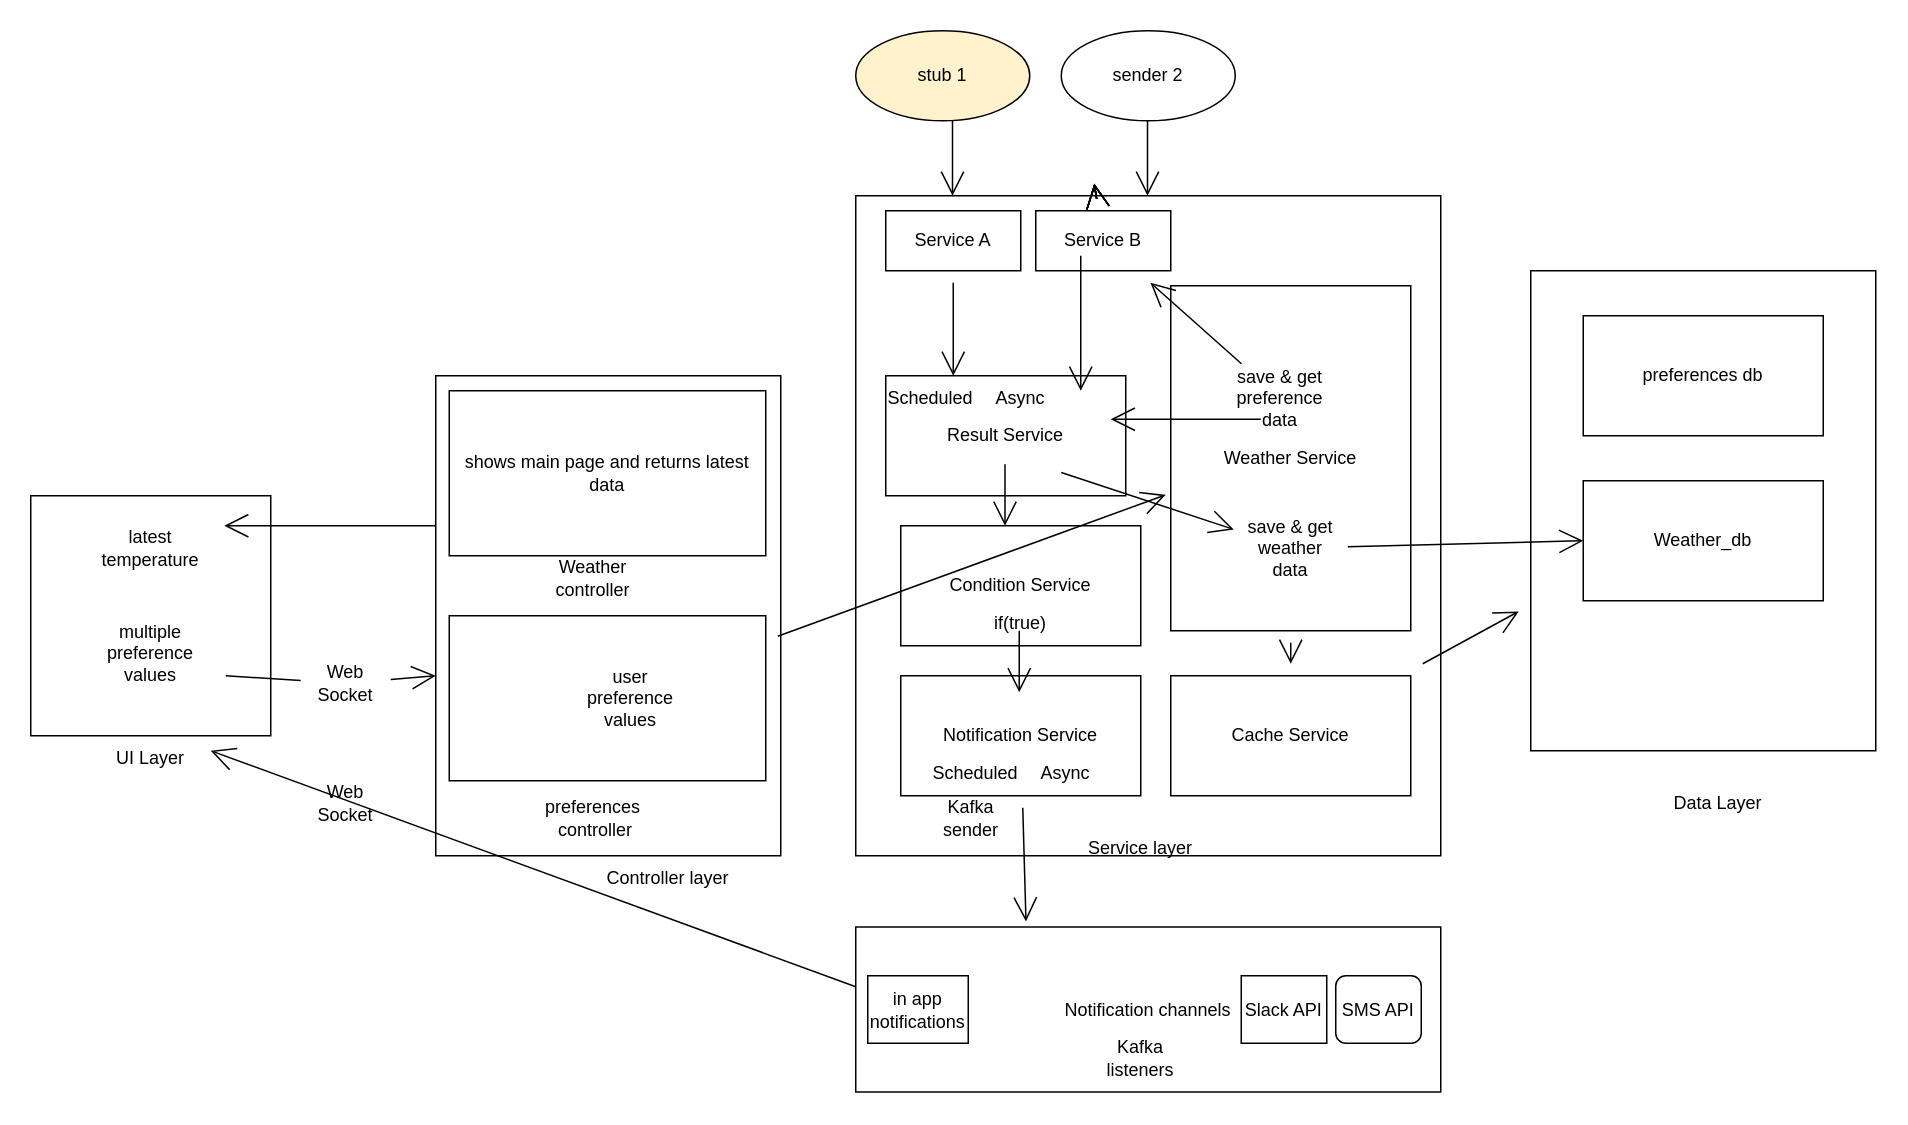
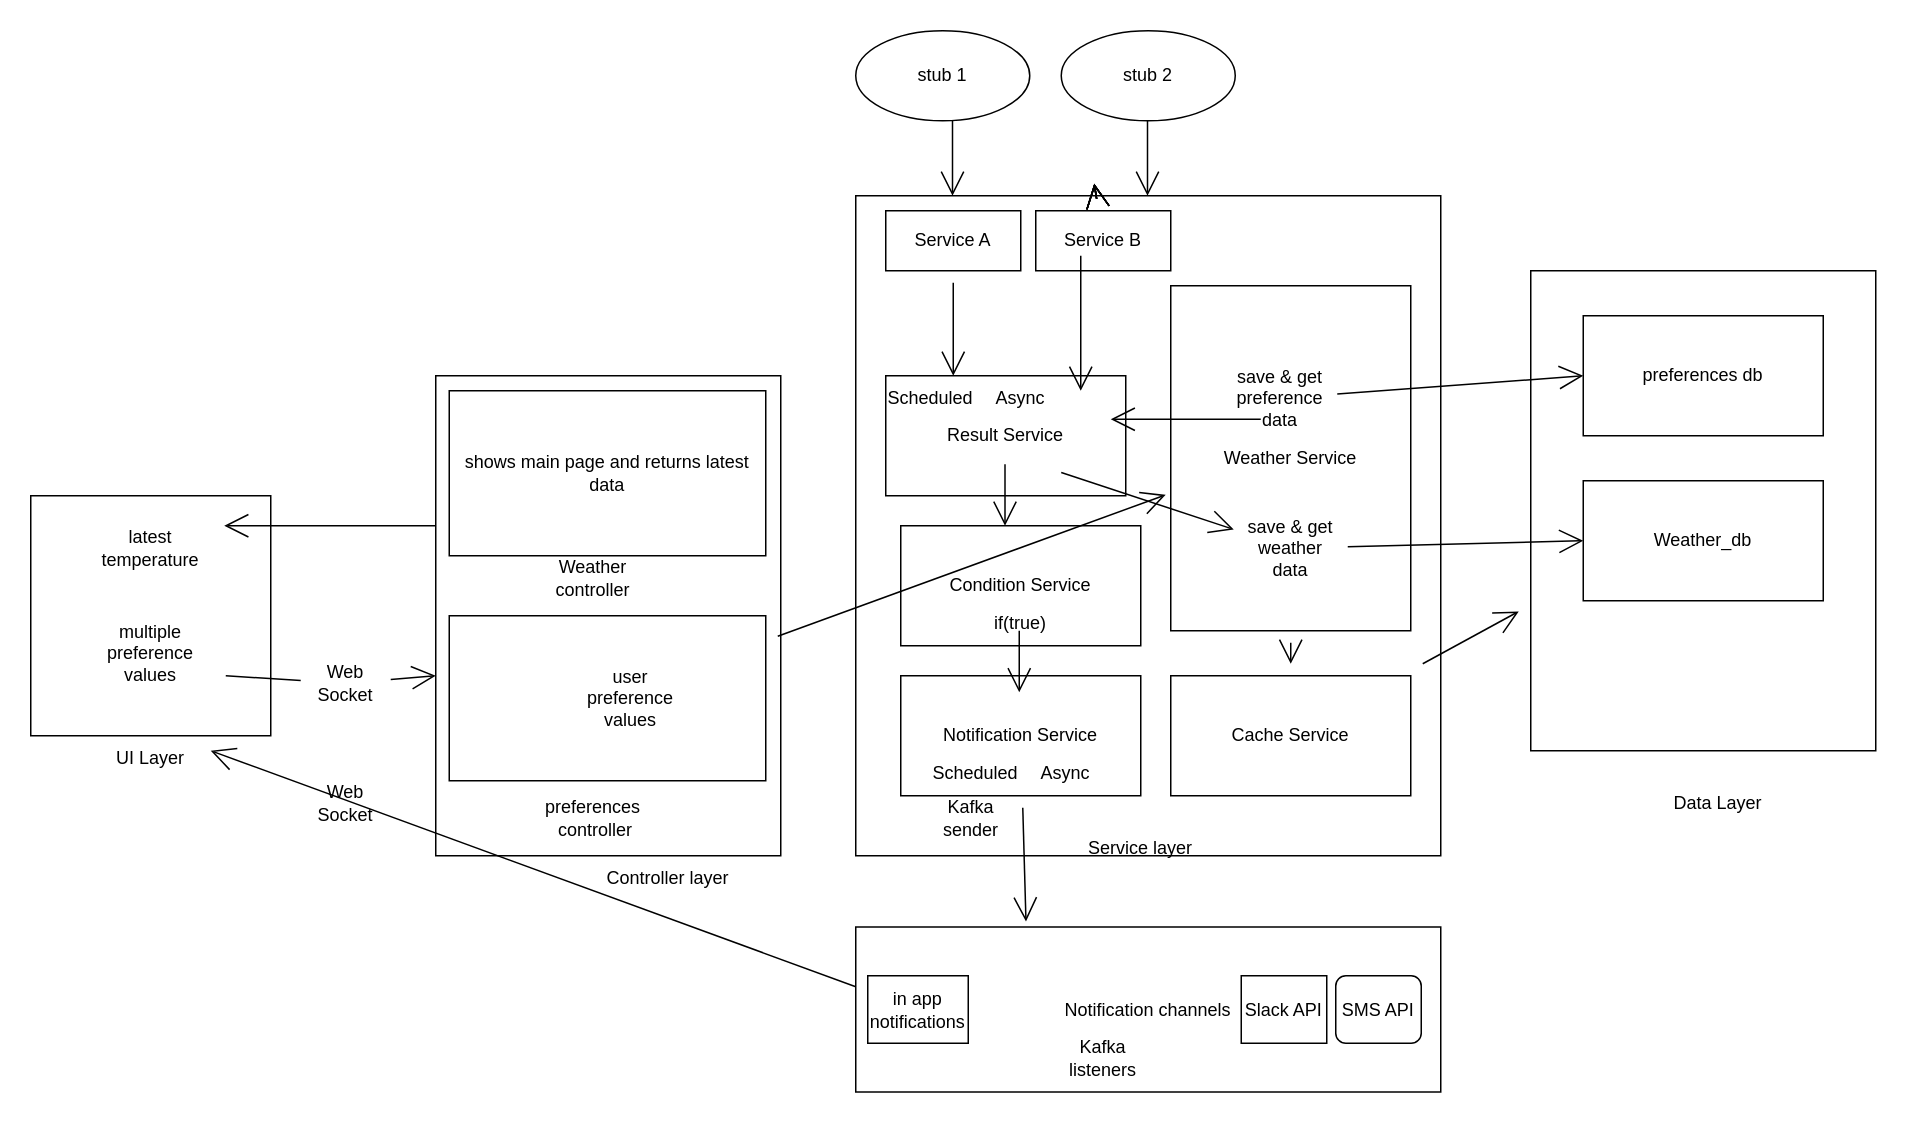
(943, 76) -> (943, 76)
(1148, 76) -> (1148, 76)
(1197, 324) -> (1459, 385)
(1141, 1058) -> (1103, 1058)
